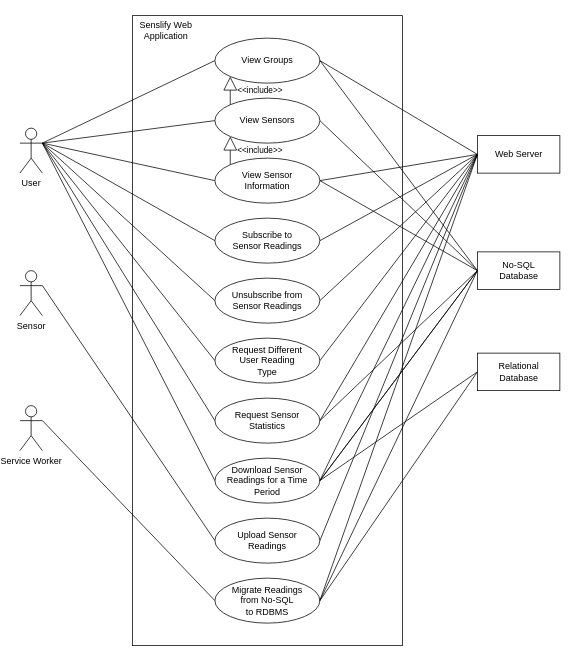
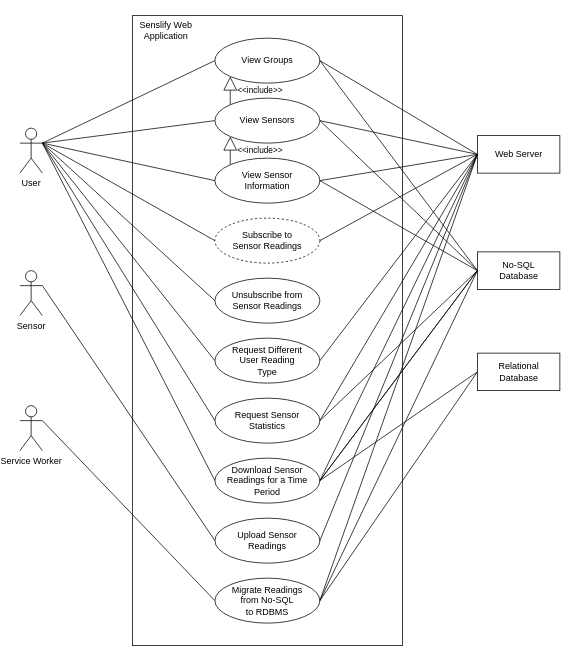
none -> (397, 137)
(393, 232) -> none
(267, 240) -> (267, 240)
